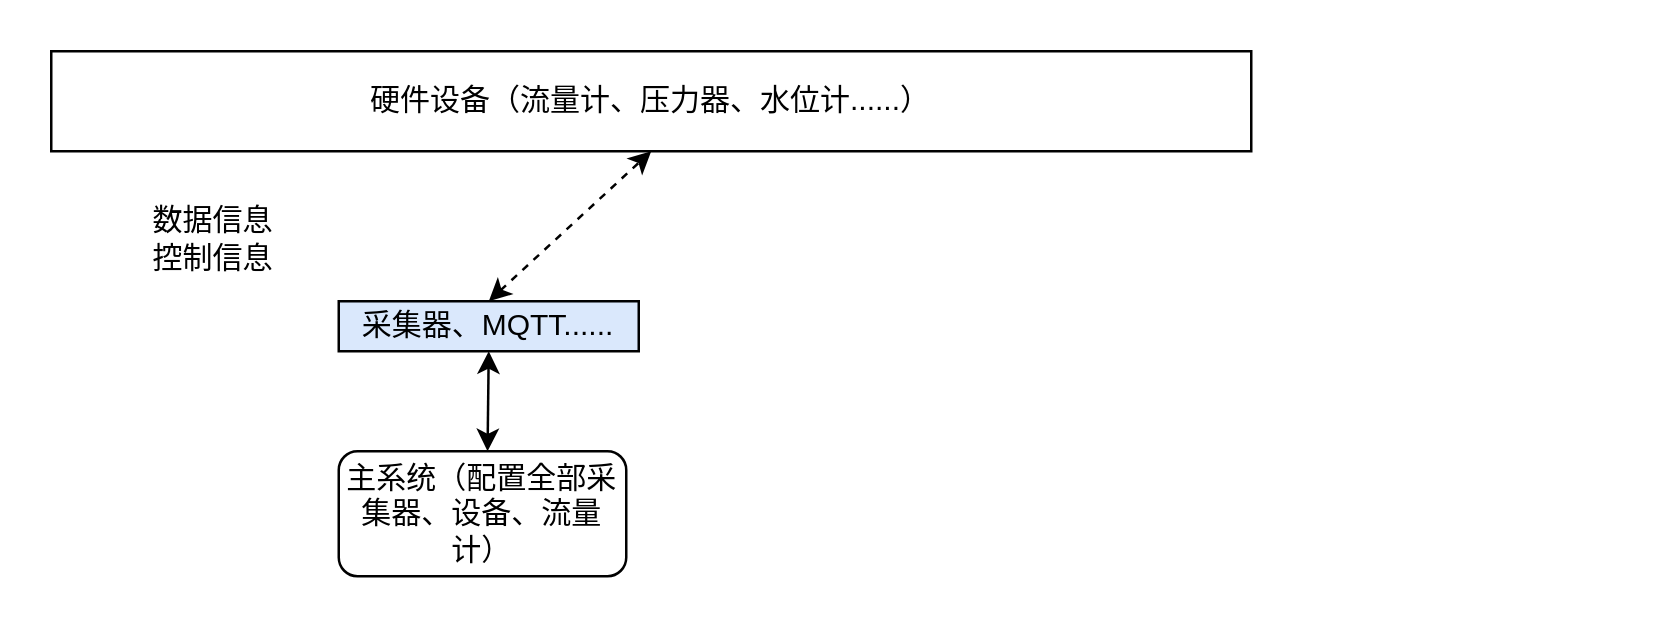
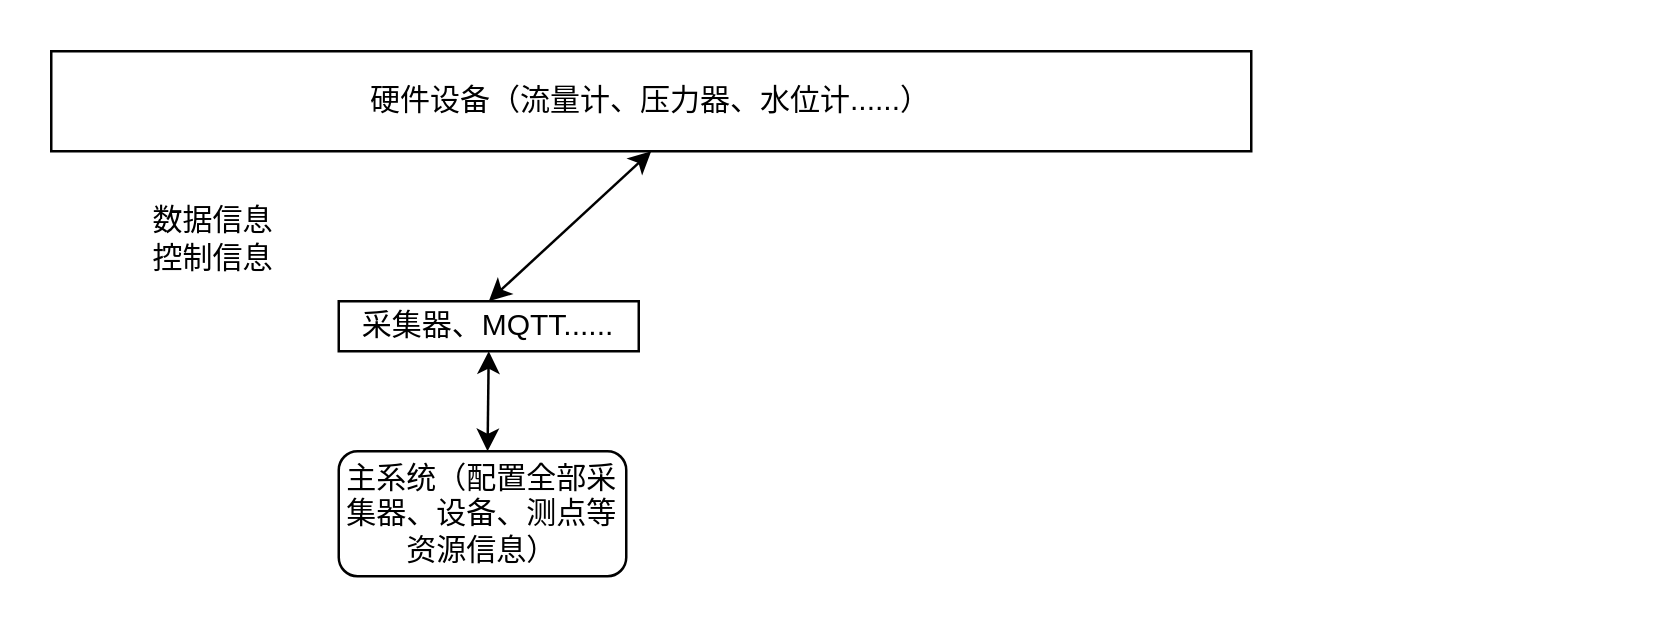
(568, 228) -> (568, 228)
(489, 326) -> (489, 326)
(483, 514) -> (483, 514)
